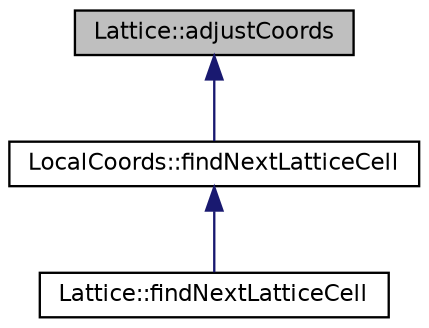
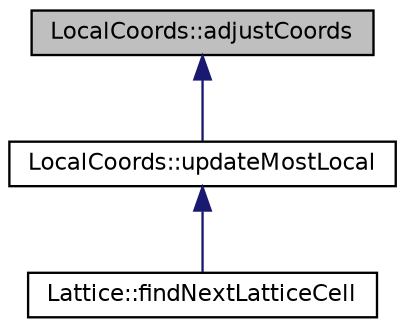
(214, 33) -> (203, 33)
(214, 164) -> (203, 164)
